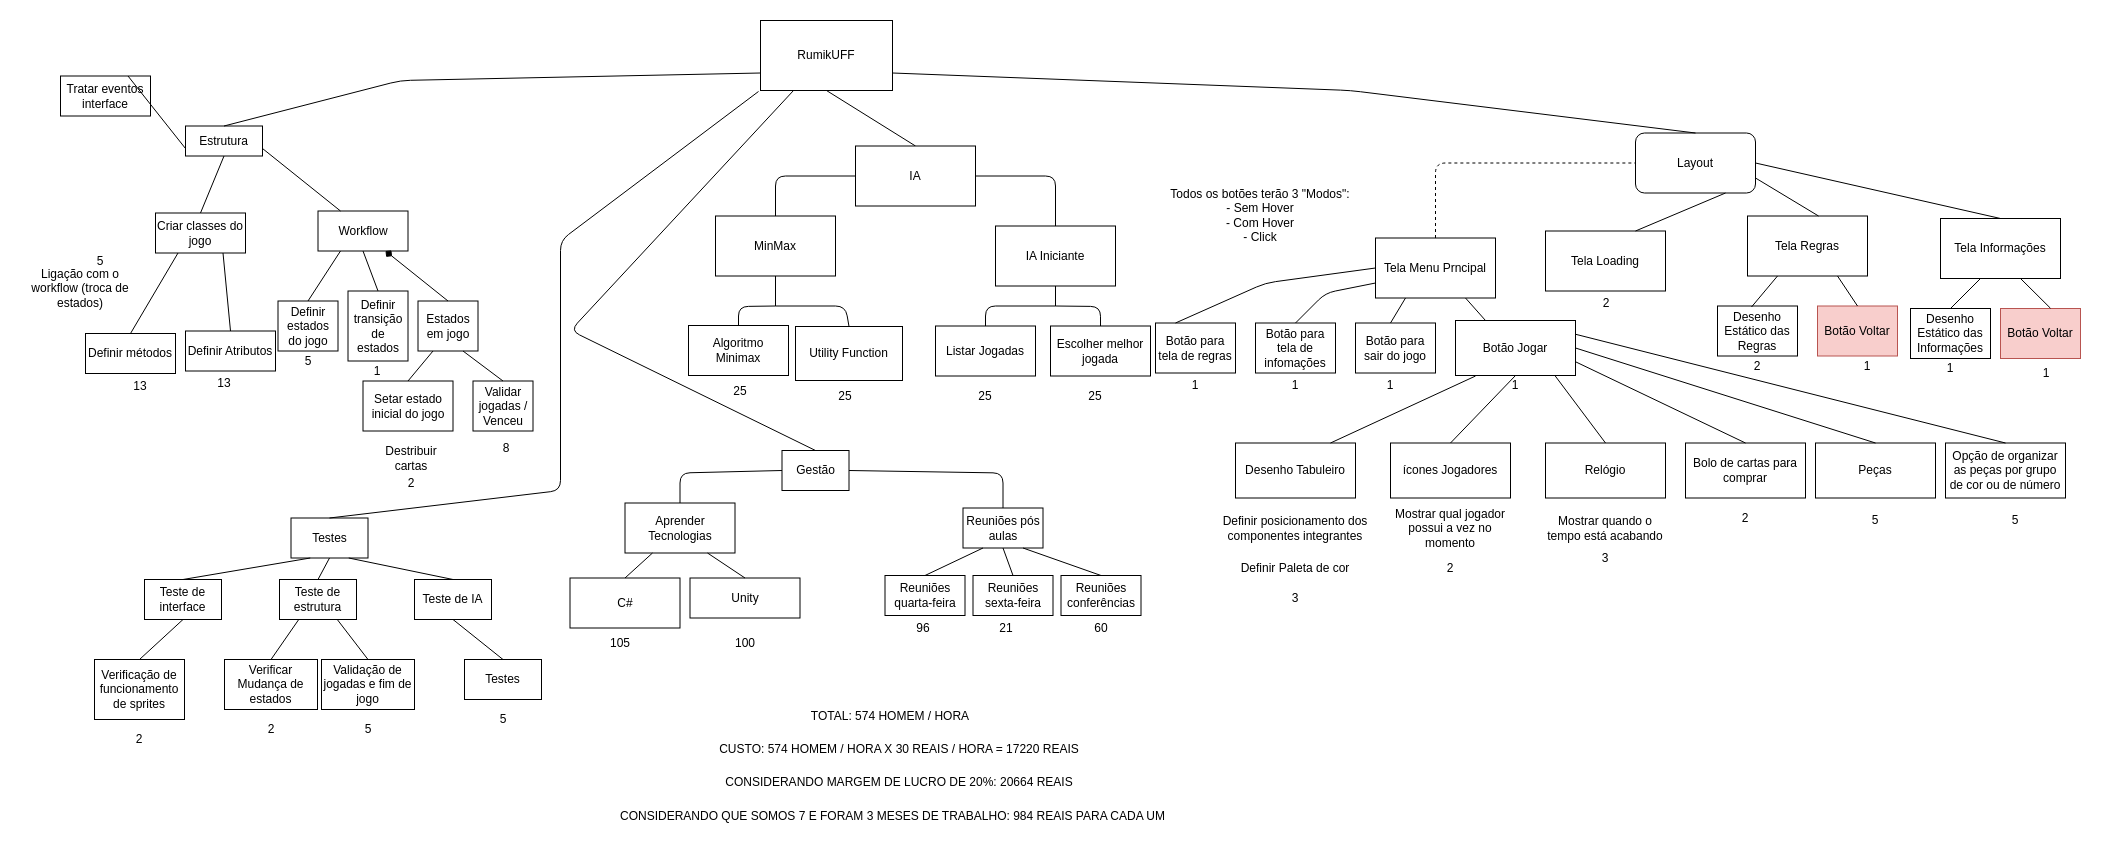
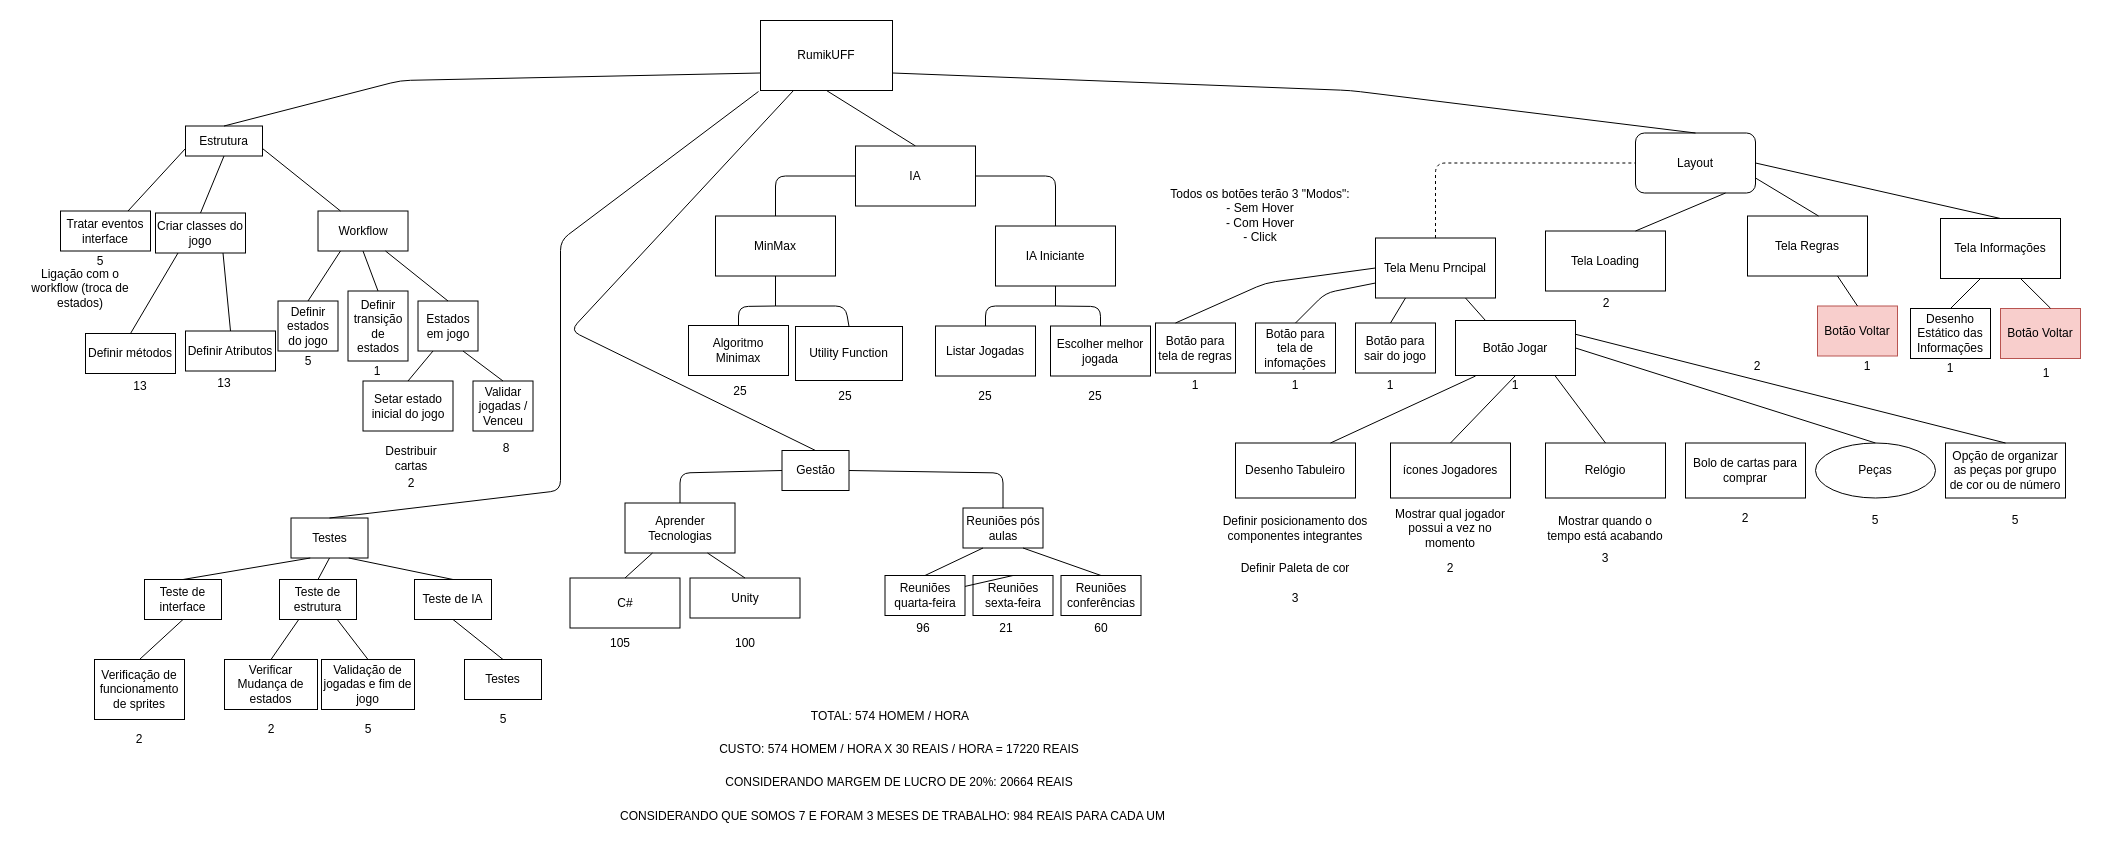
(106, 96) -> (106, 231)
(392, 256) -> (389, 254)
(1765, 292) -> none
(1758, 331) -> none
(1660, 402) -> none
(1876, 471) -> (1876, 471)
(1008, 562) -> (989, 581)
